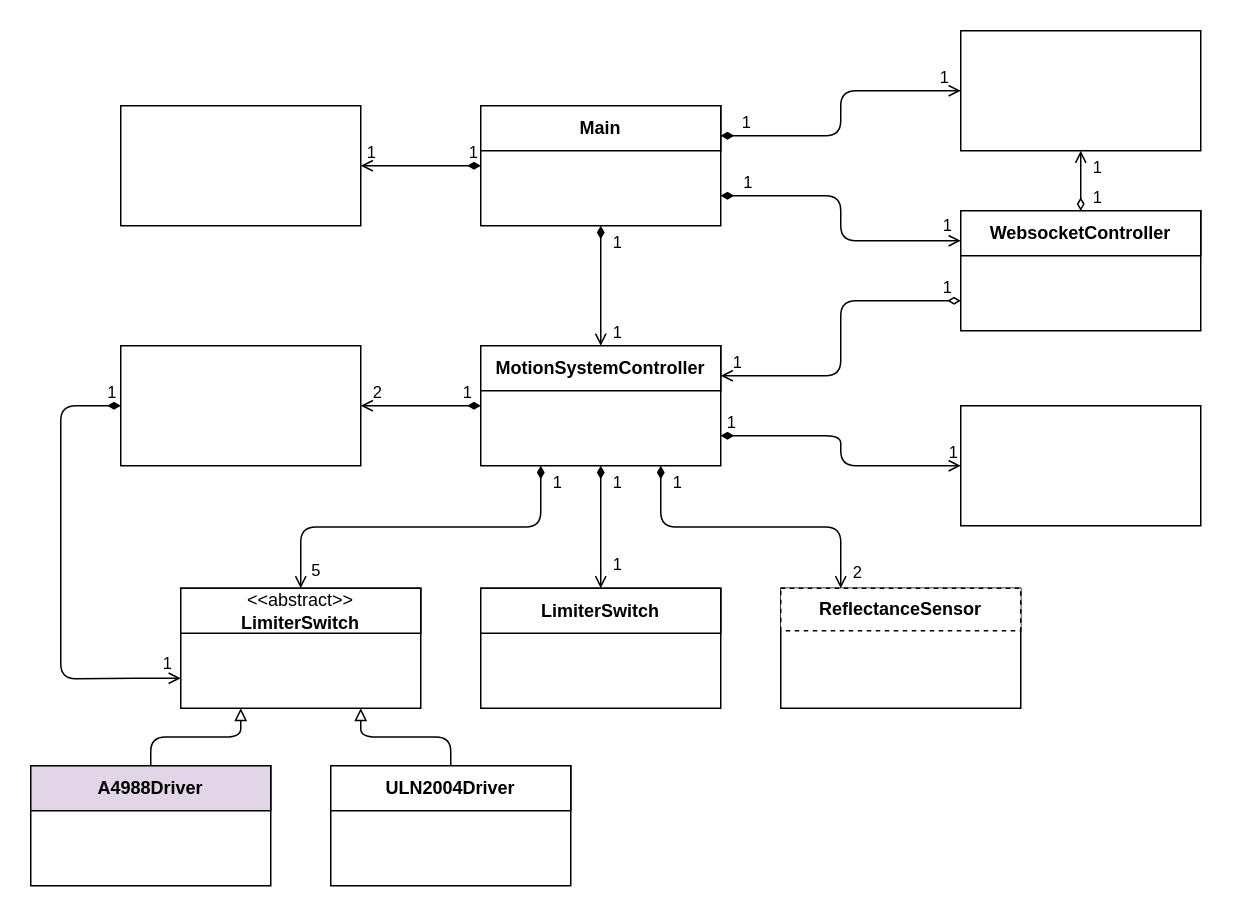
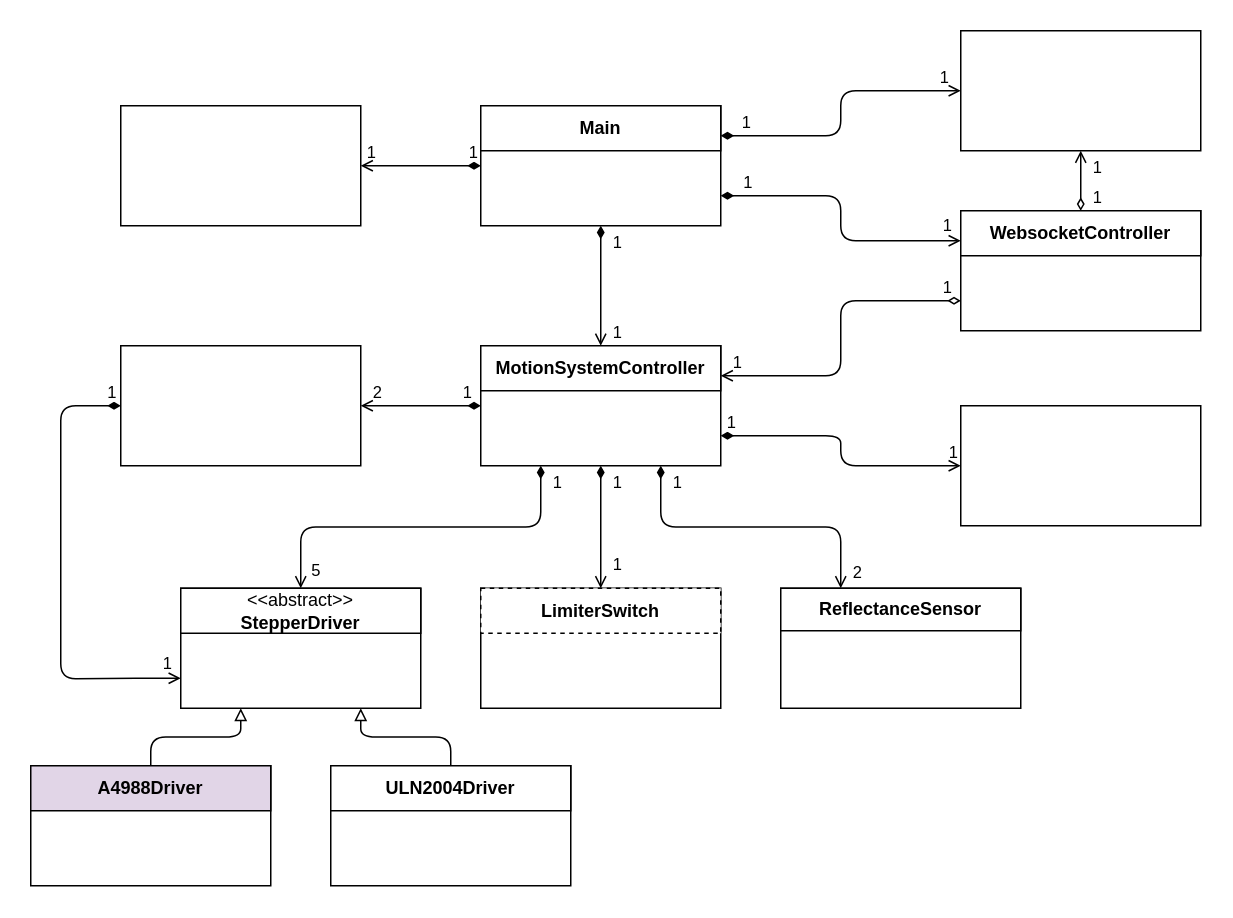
(901, 610) -> (901, 610)
(301, 611) -> (301, 611)
(601, 611) -> (601, 611)
